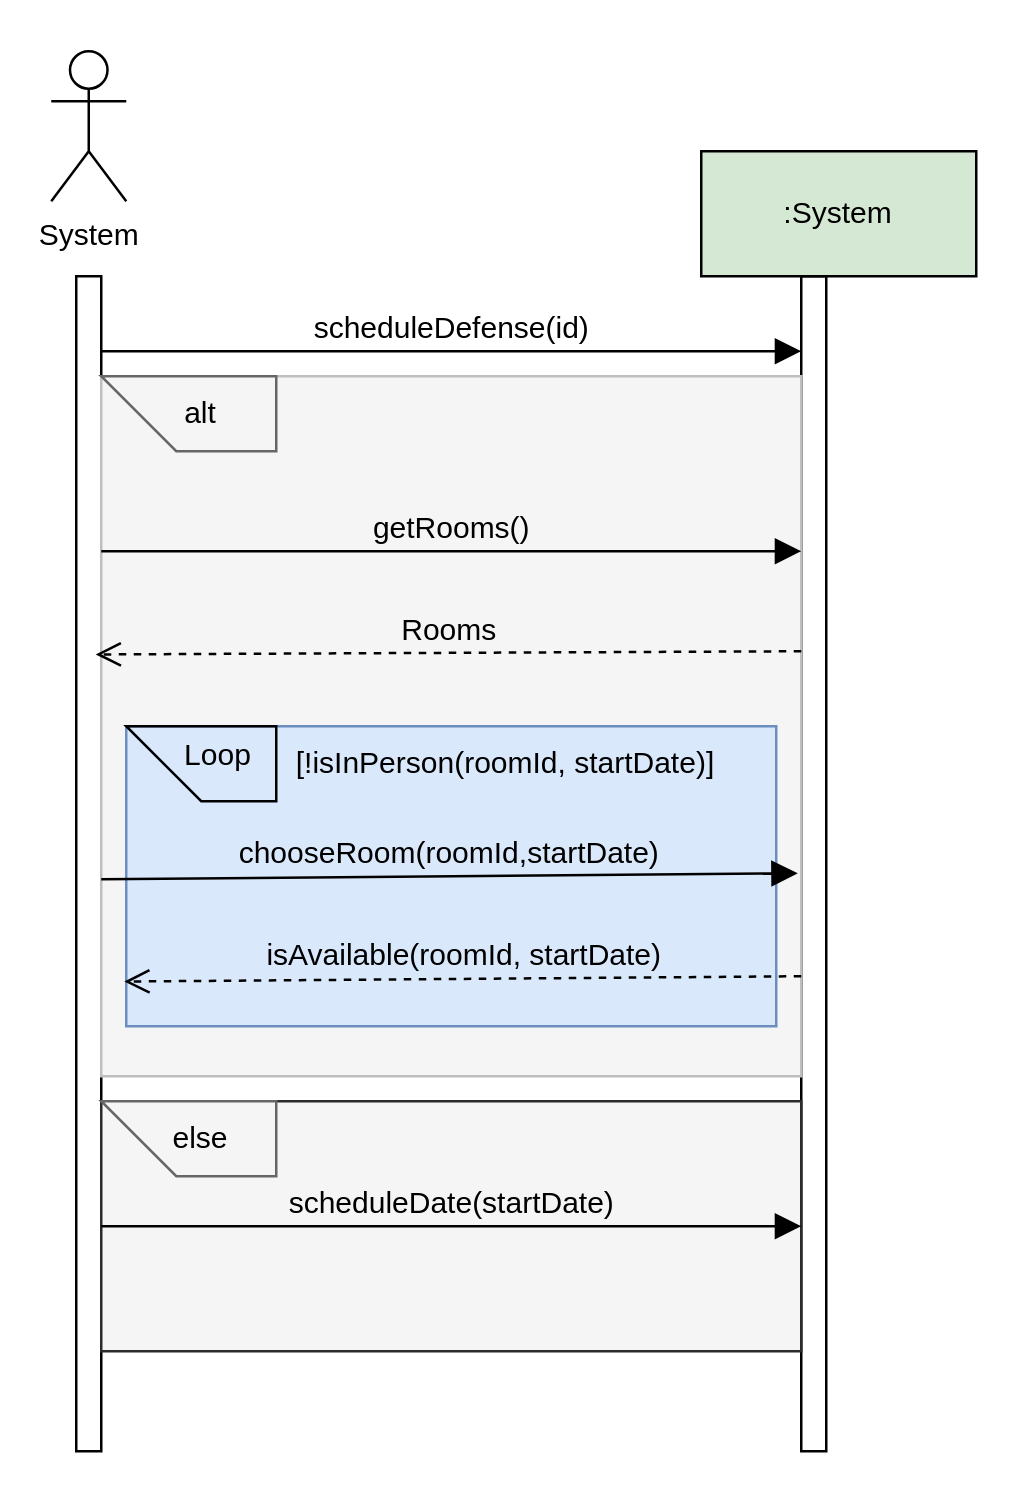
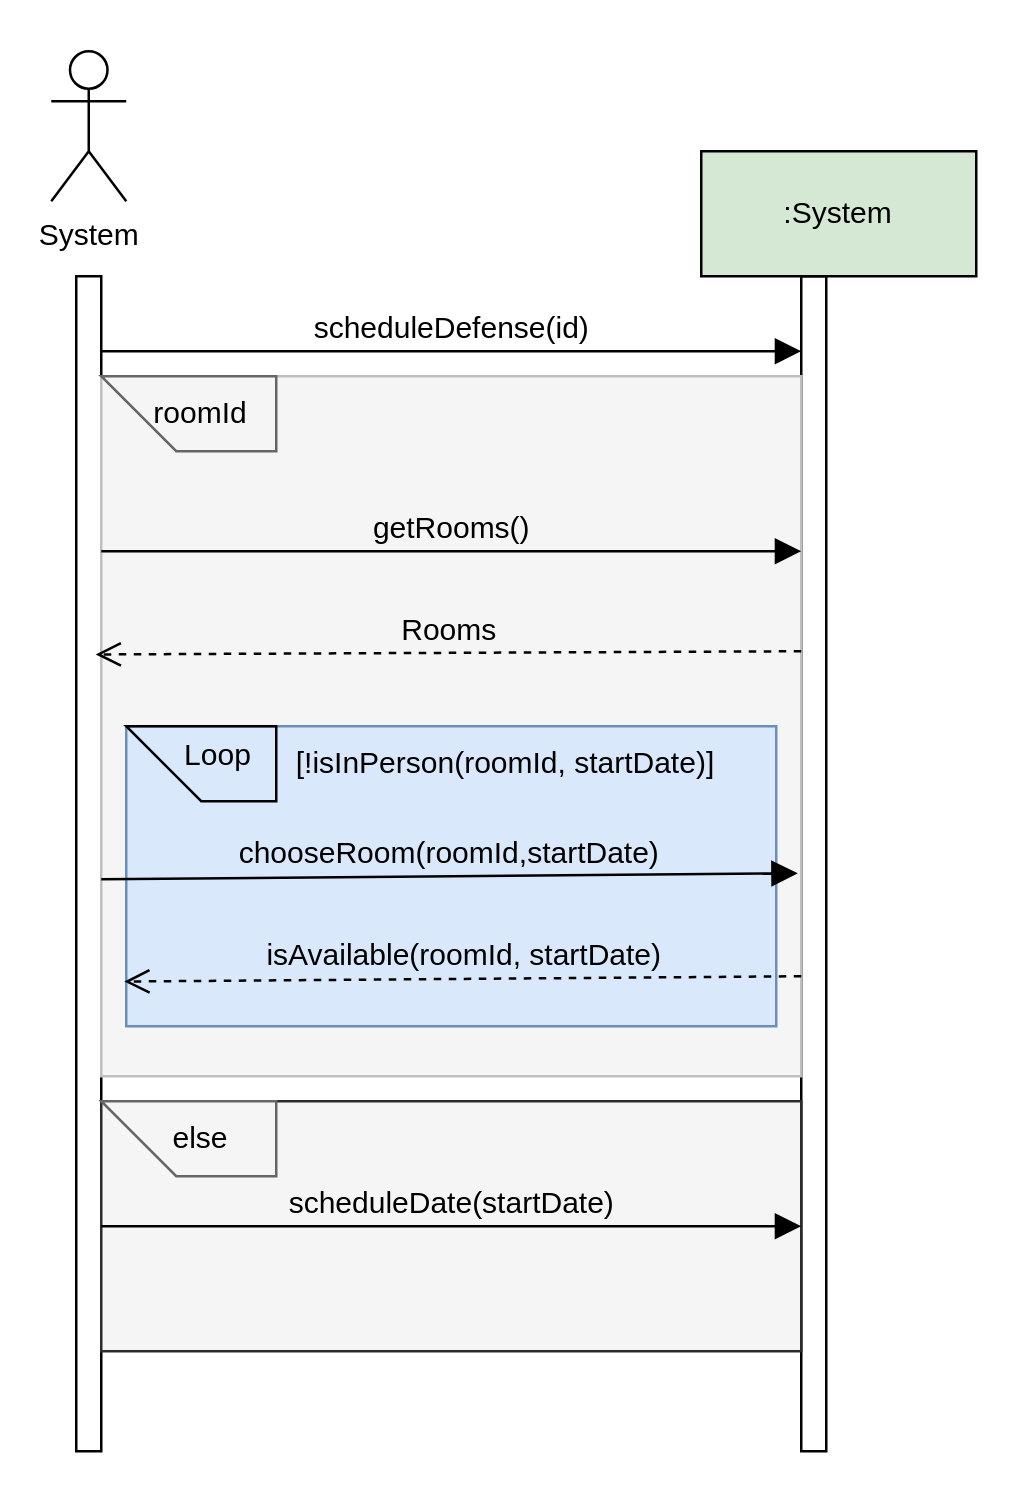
(201, 414) -> (201, 414)
